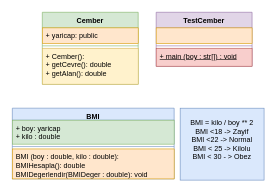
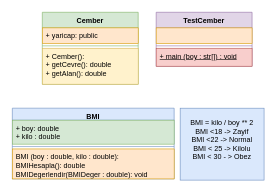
(40, 133) -> (40, 133)
